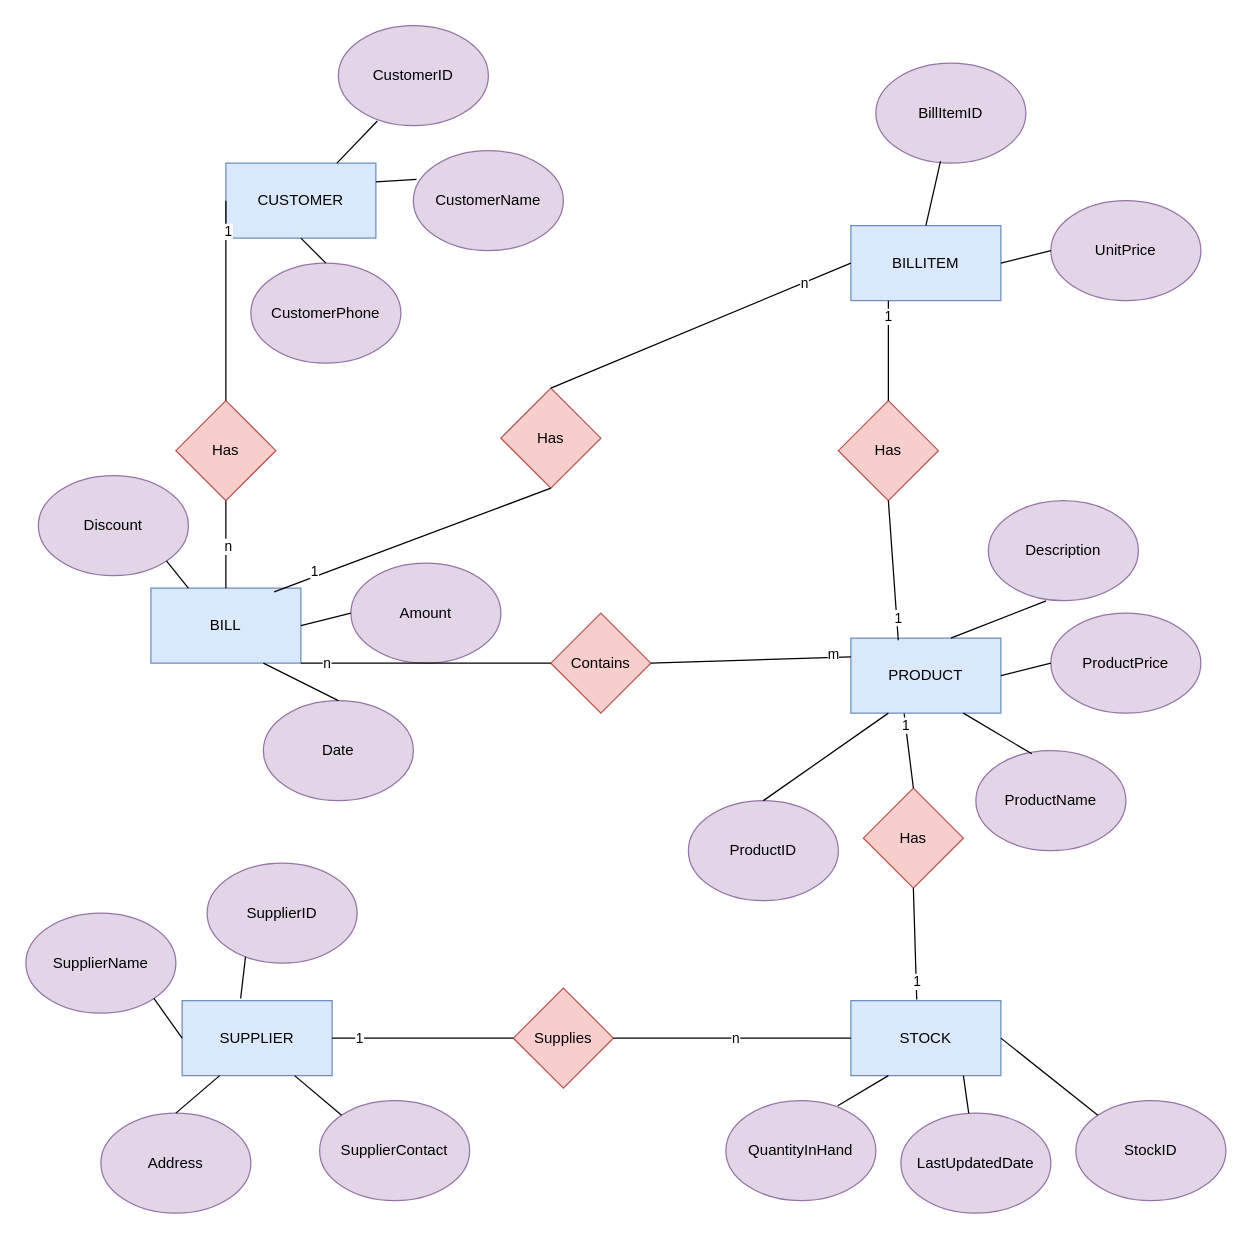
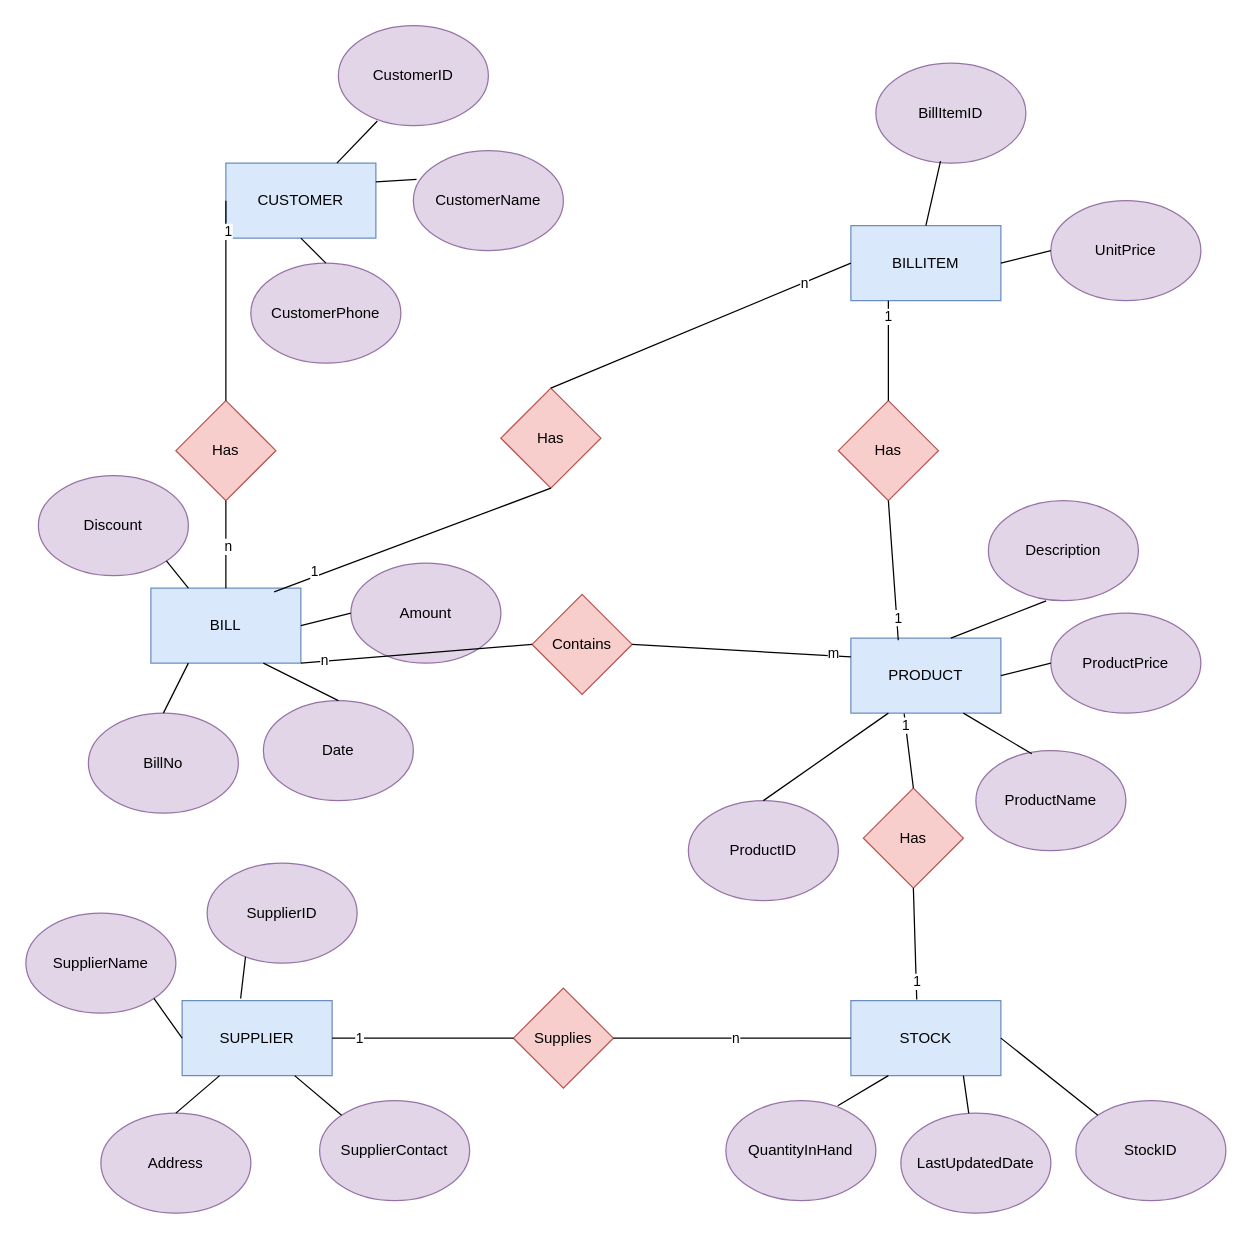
(601, 663) -> (582, 644)
none -> (175, 689)
none -> (163, 763)
